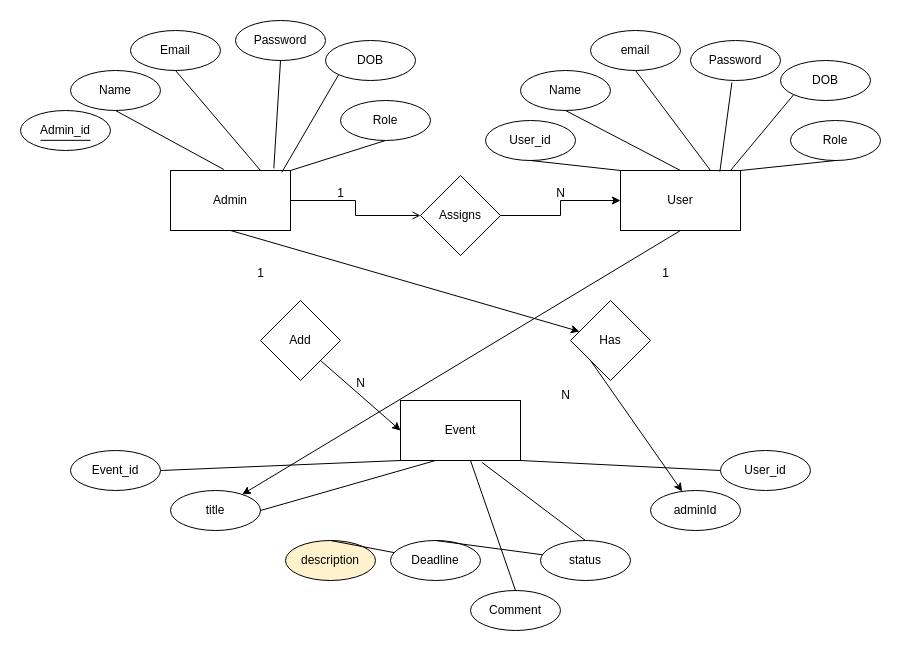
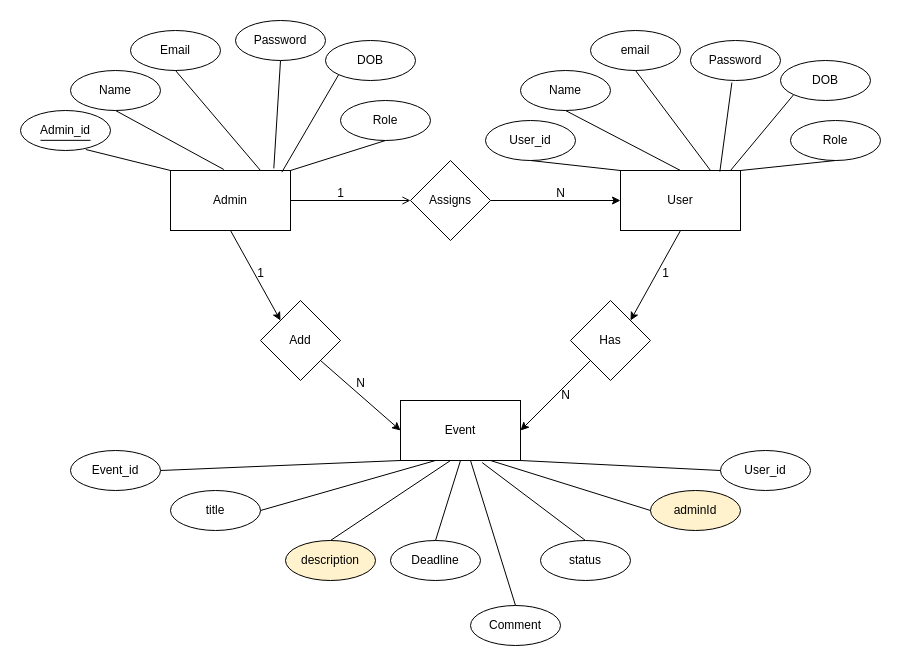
none -> (129, 160)
(461, 216) -> (451, 201)
(402, 280) -> (254, 273)
(465, 361) -> (657, 273)
(634, 423) -> (558, 393)
none -> (570, 485)
(696, 511) -> (696, 511)
(362, 547) -> (391, 501)
(488, 548) -> (448, 501)
(516, 611) -> (516, 626)
